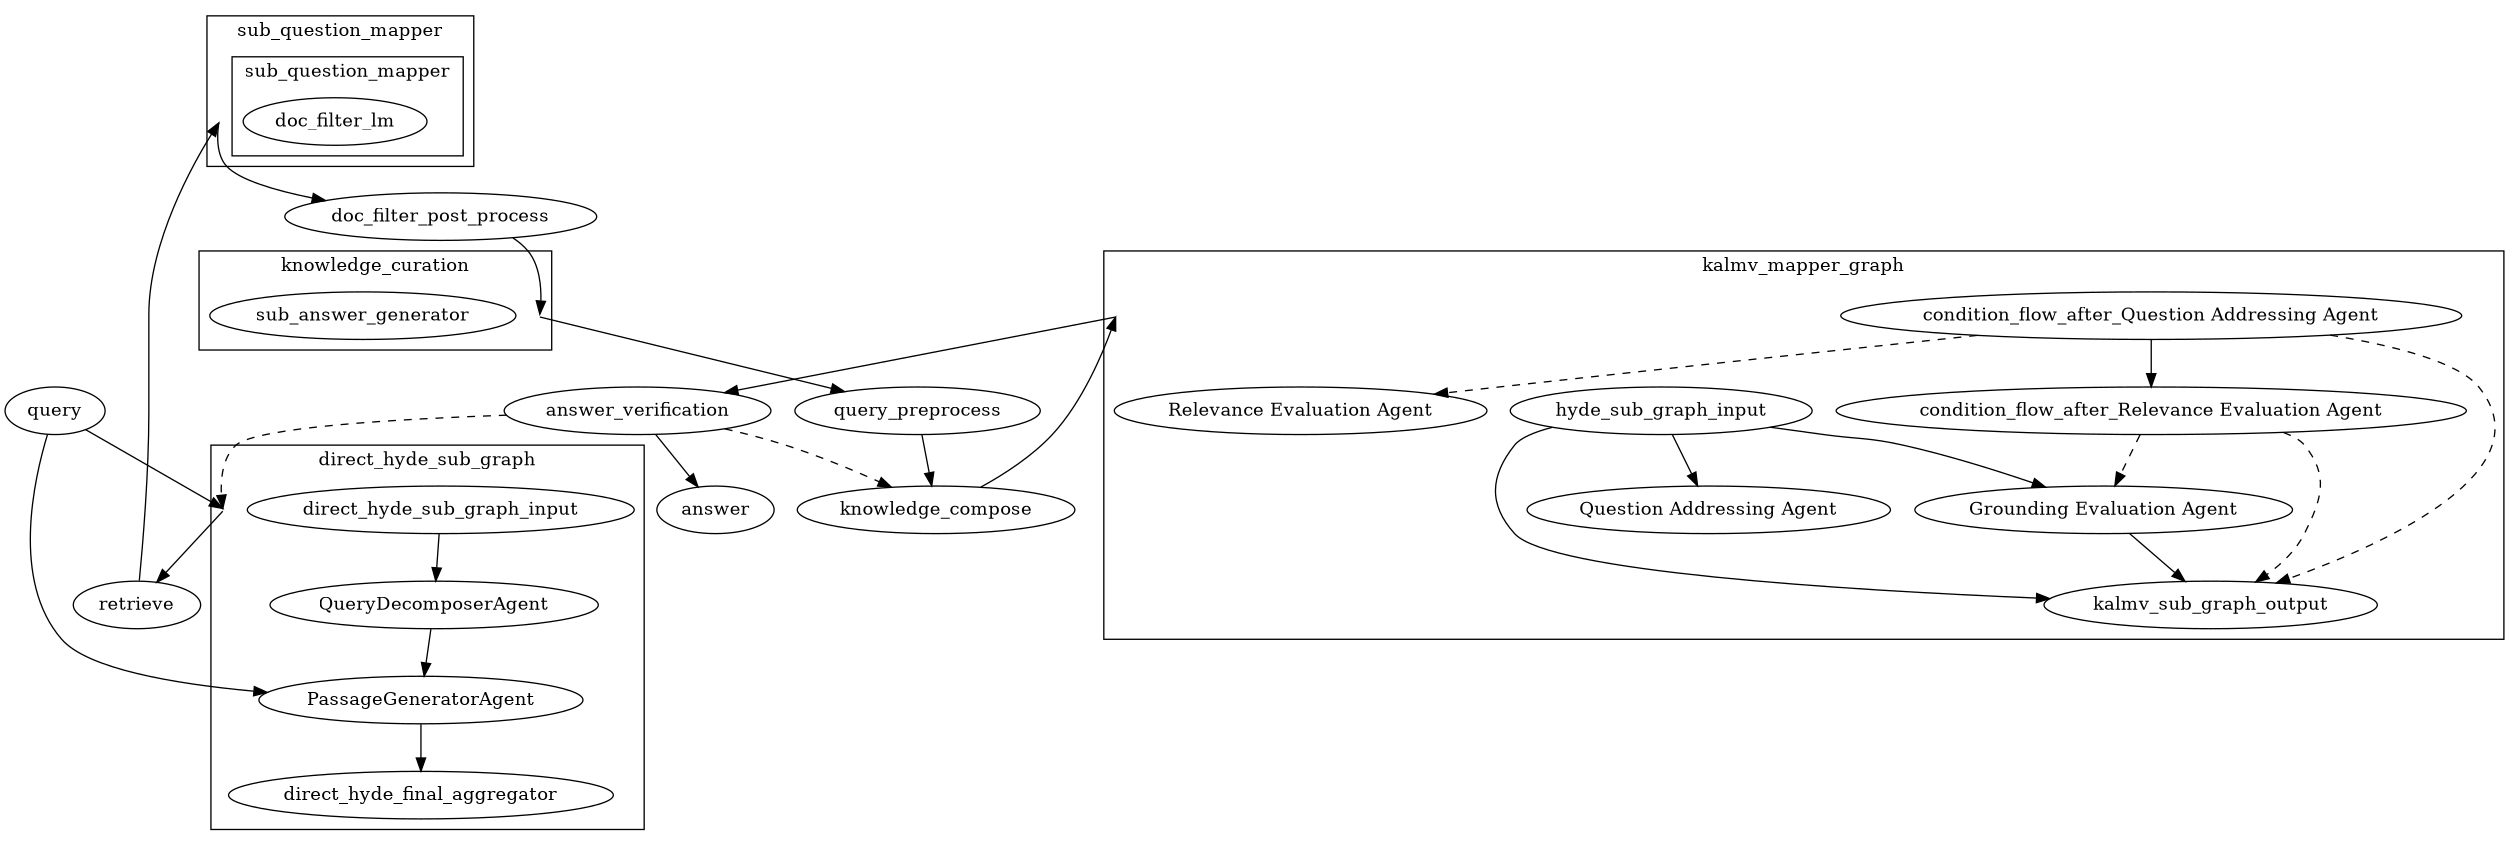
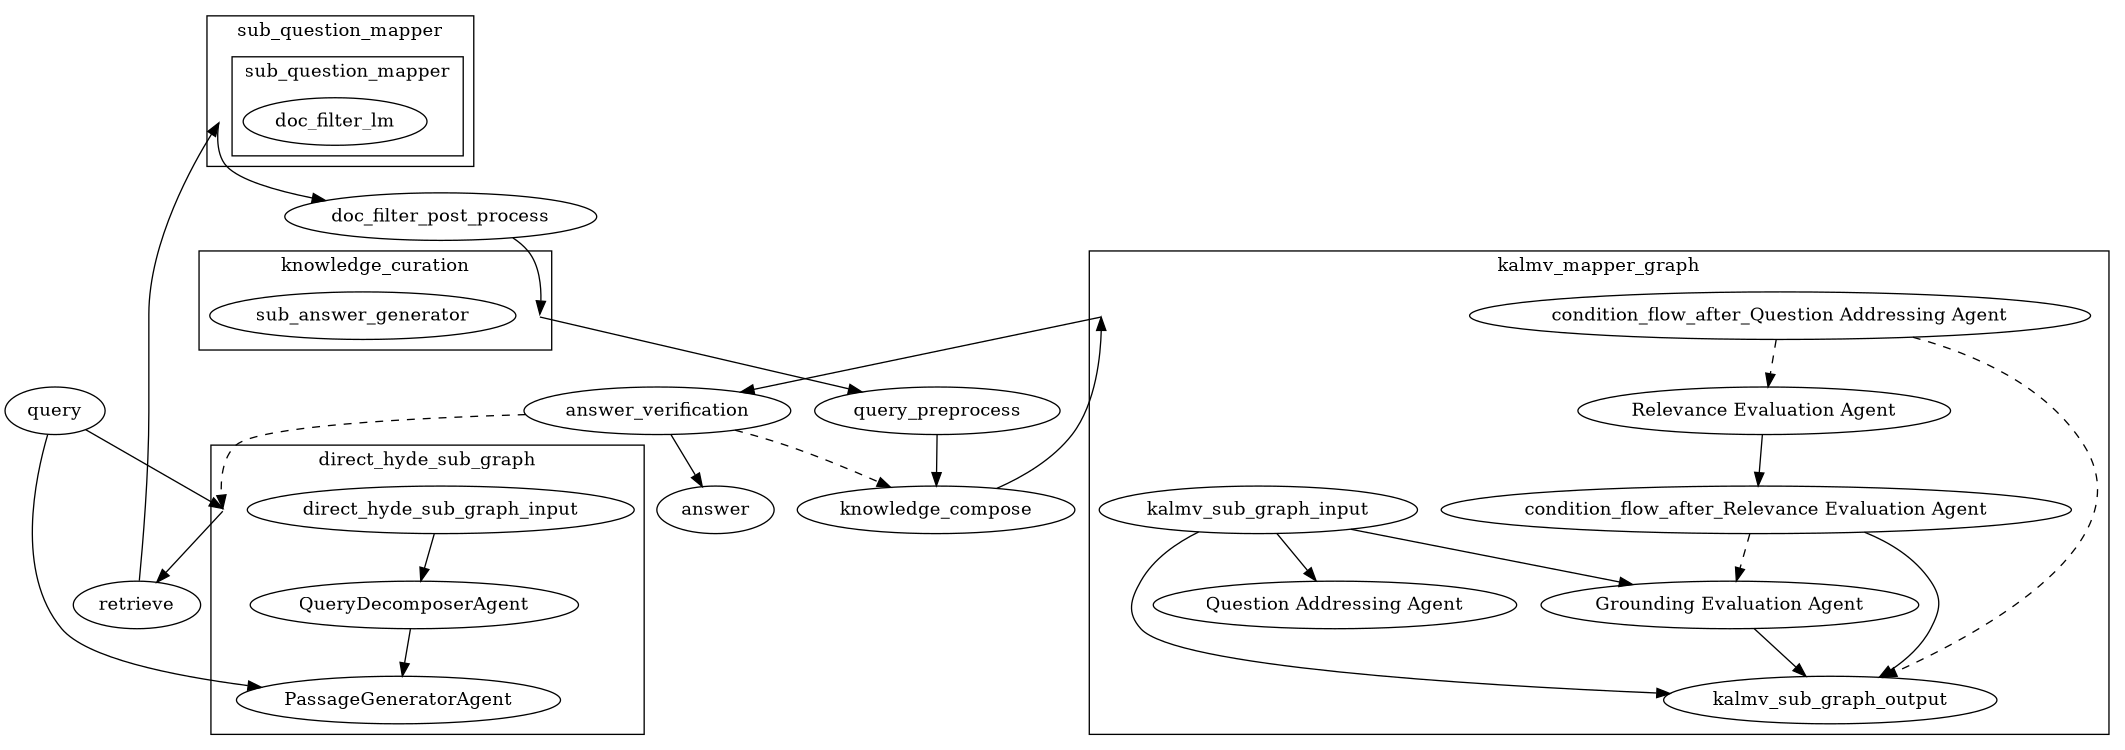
(2151, 357) -> (1761, 454)
(1661, 411) -> (1258, 510)
(2317, 504) -> (1937, 592)
(421, 795) -> none
